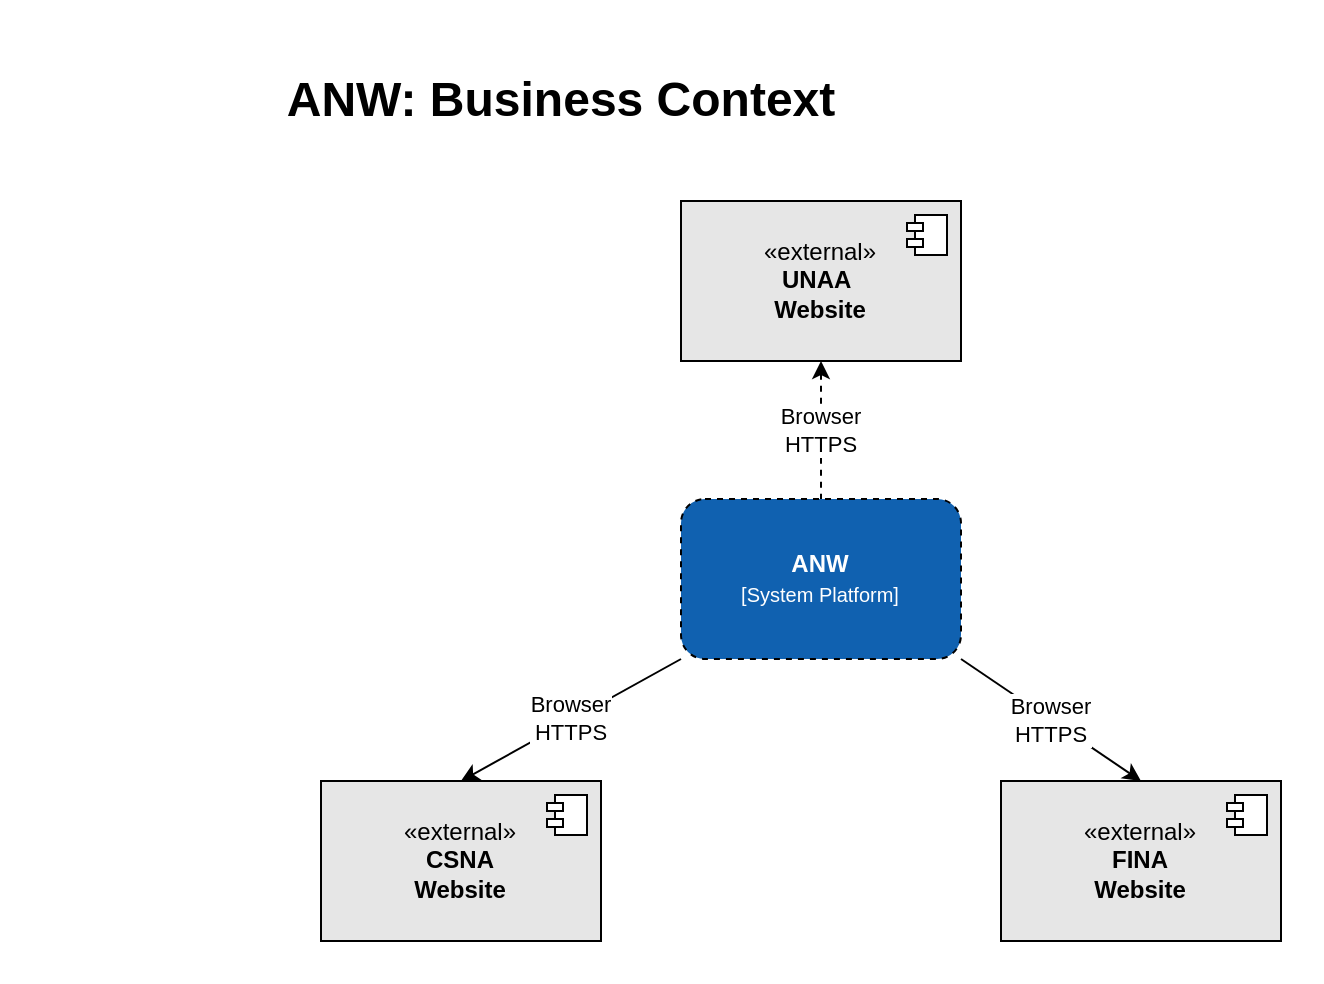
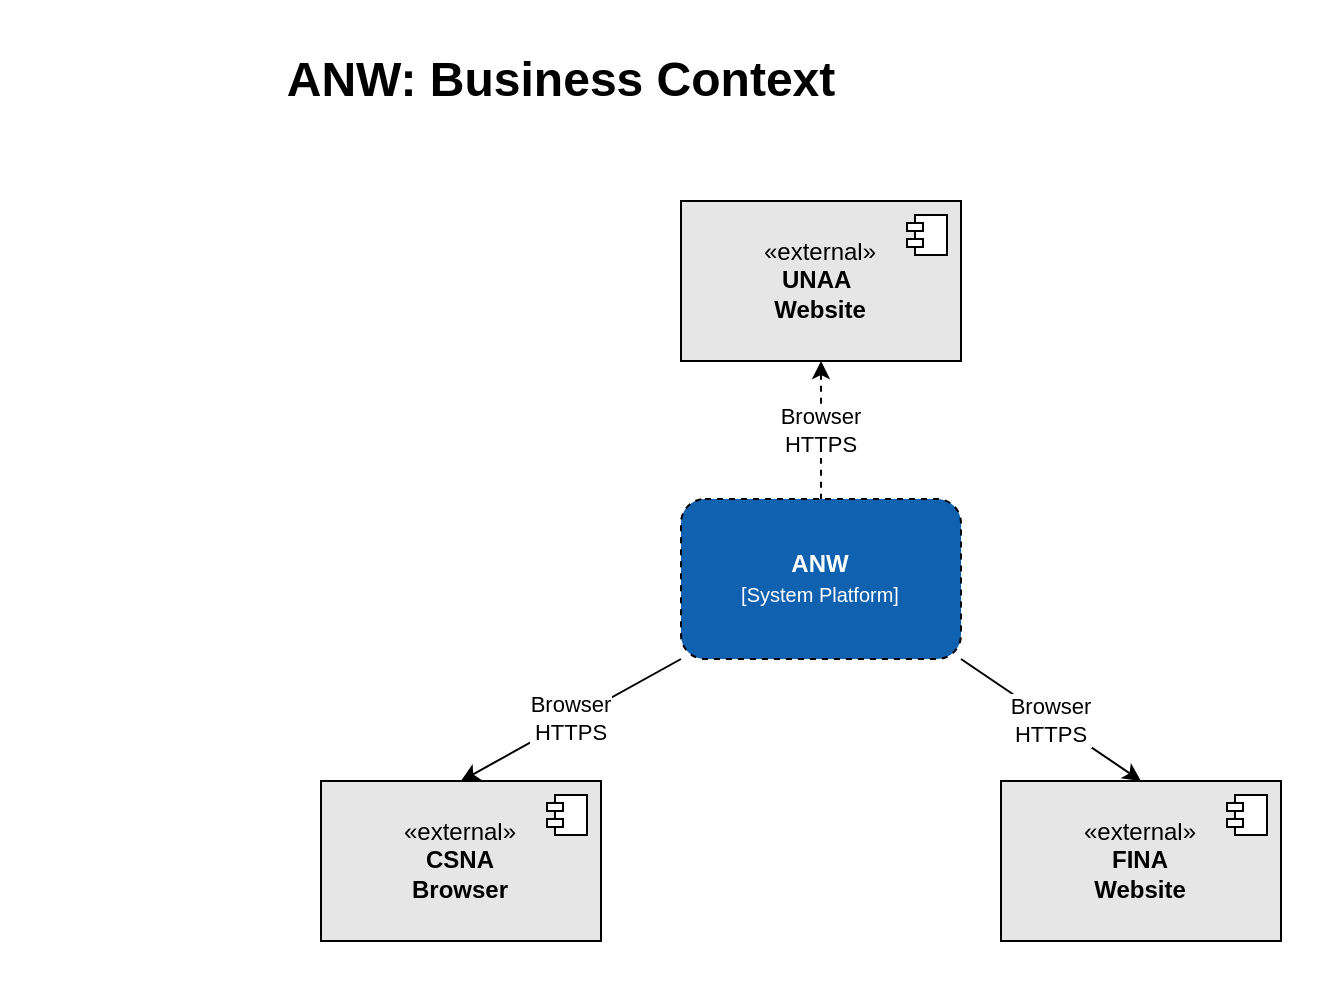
(561, 101) -> (561, 81)
(461, 861) -> (461, 861)
